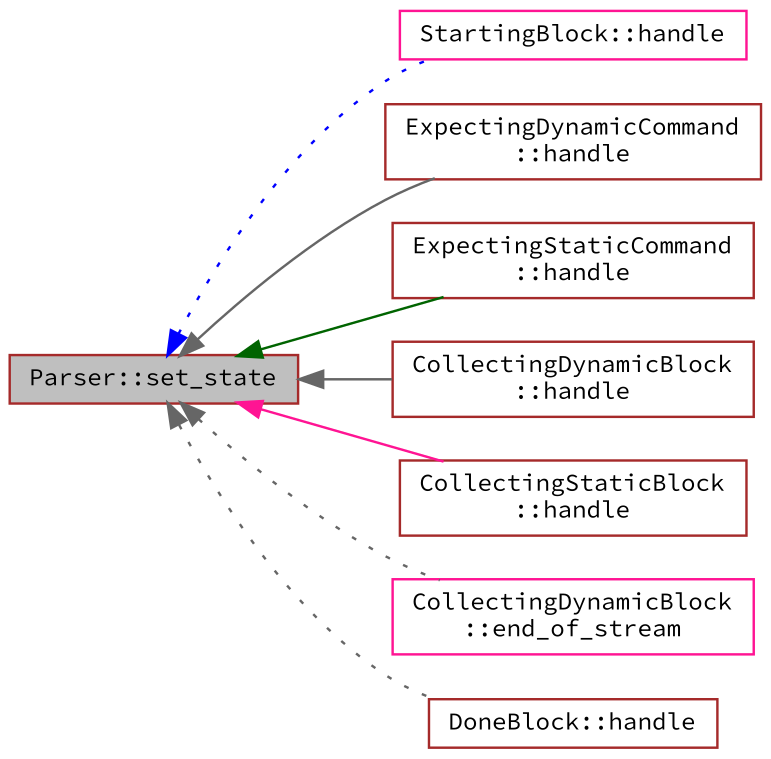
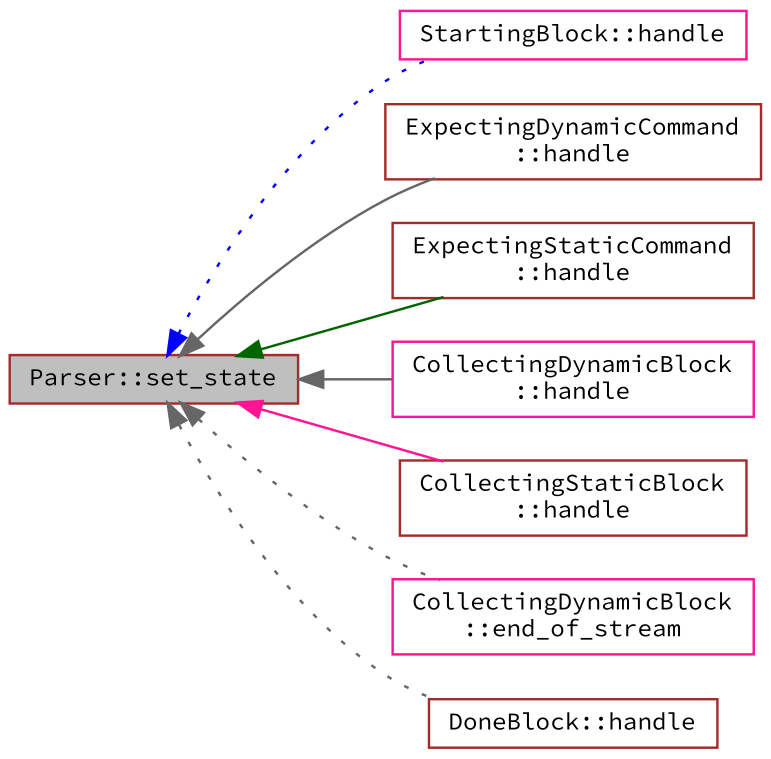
(573, 379) -> (573, 379)
